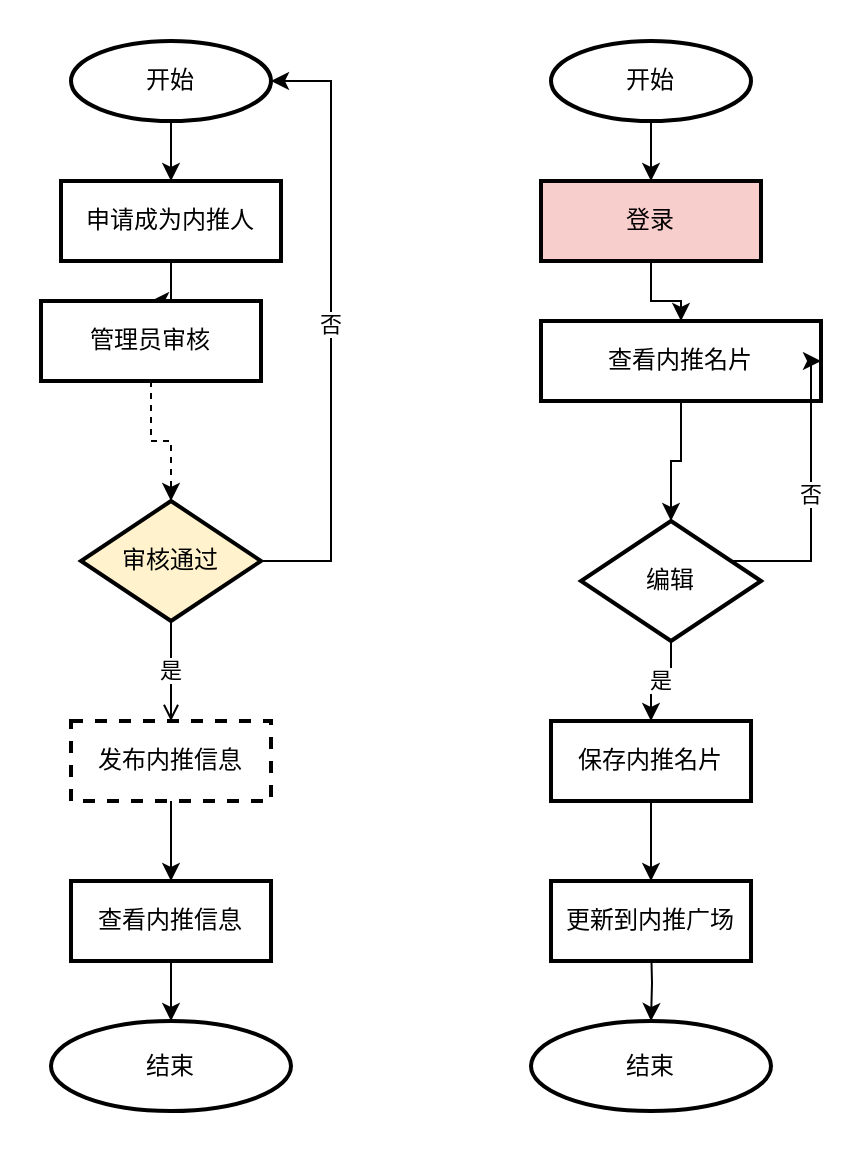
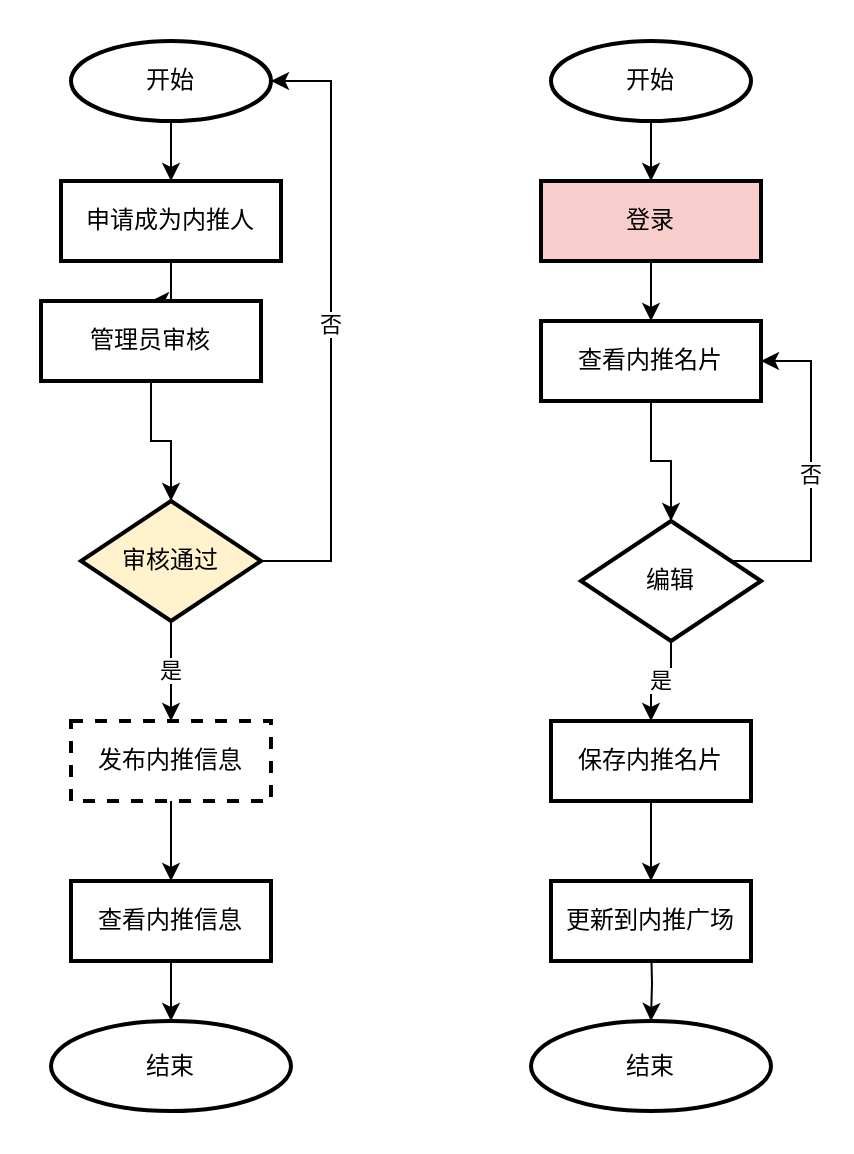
(681, 361) -> (651, 361)
(153, 441) -> (153, 441)
(171, 708) -> (171, 706)
